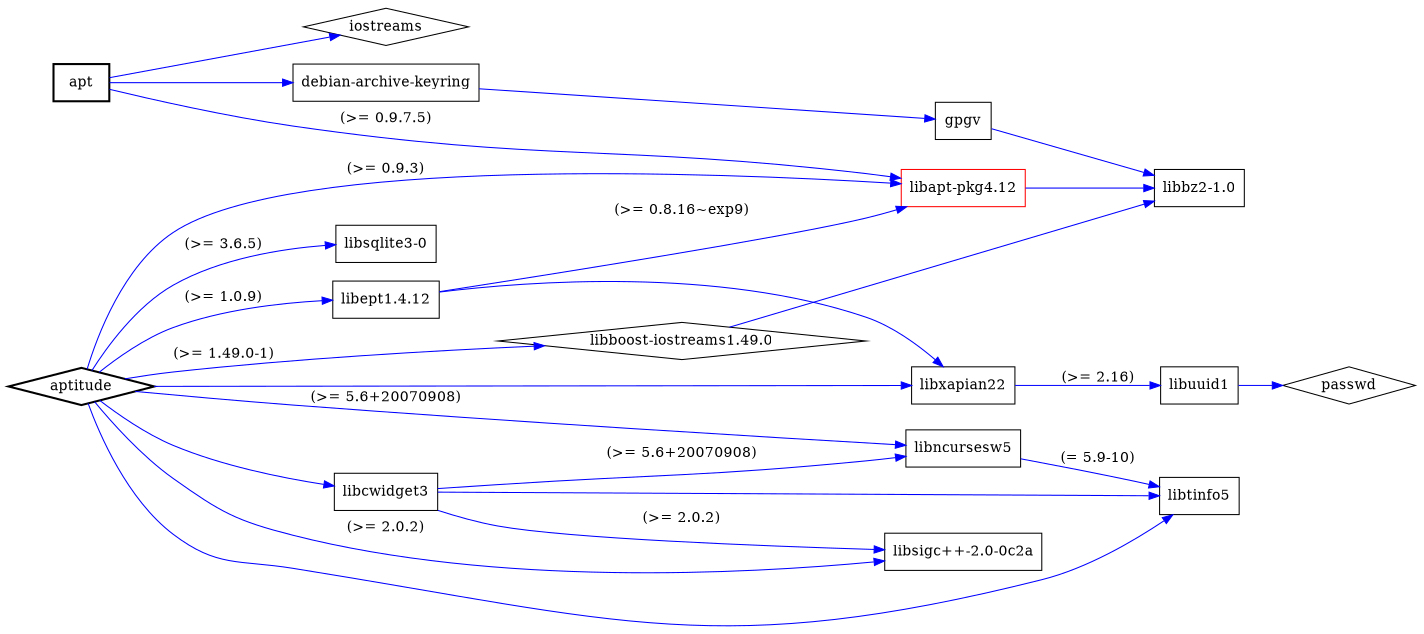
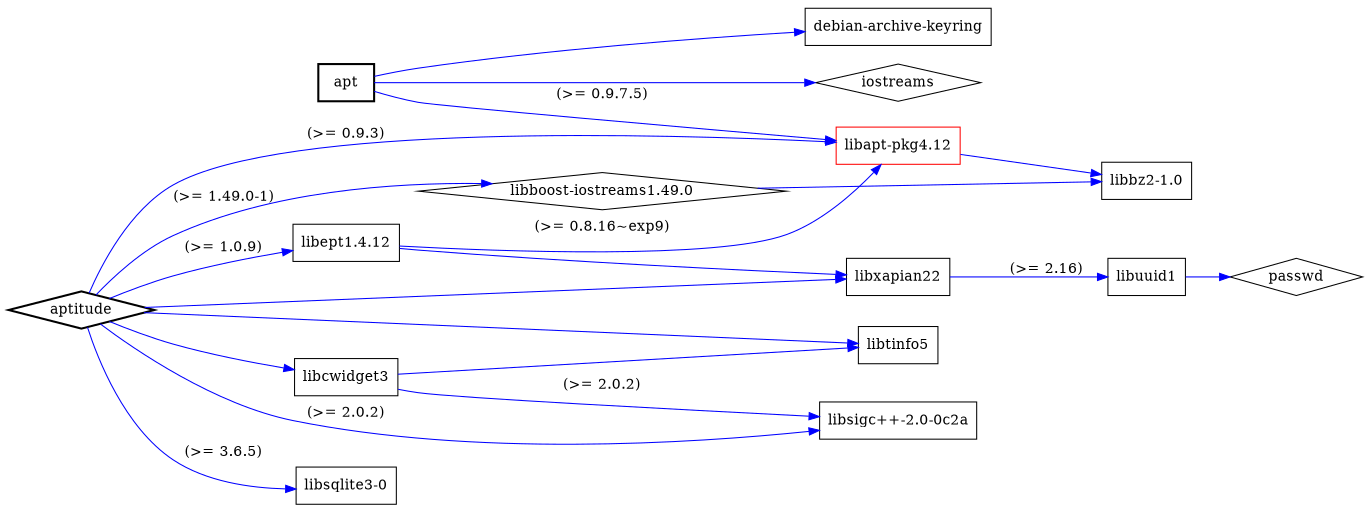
(963, 121) -> none
(963, 448) -> none
